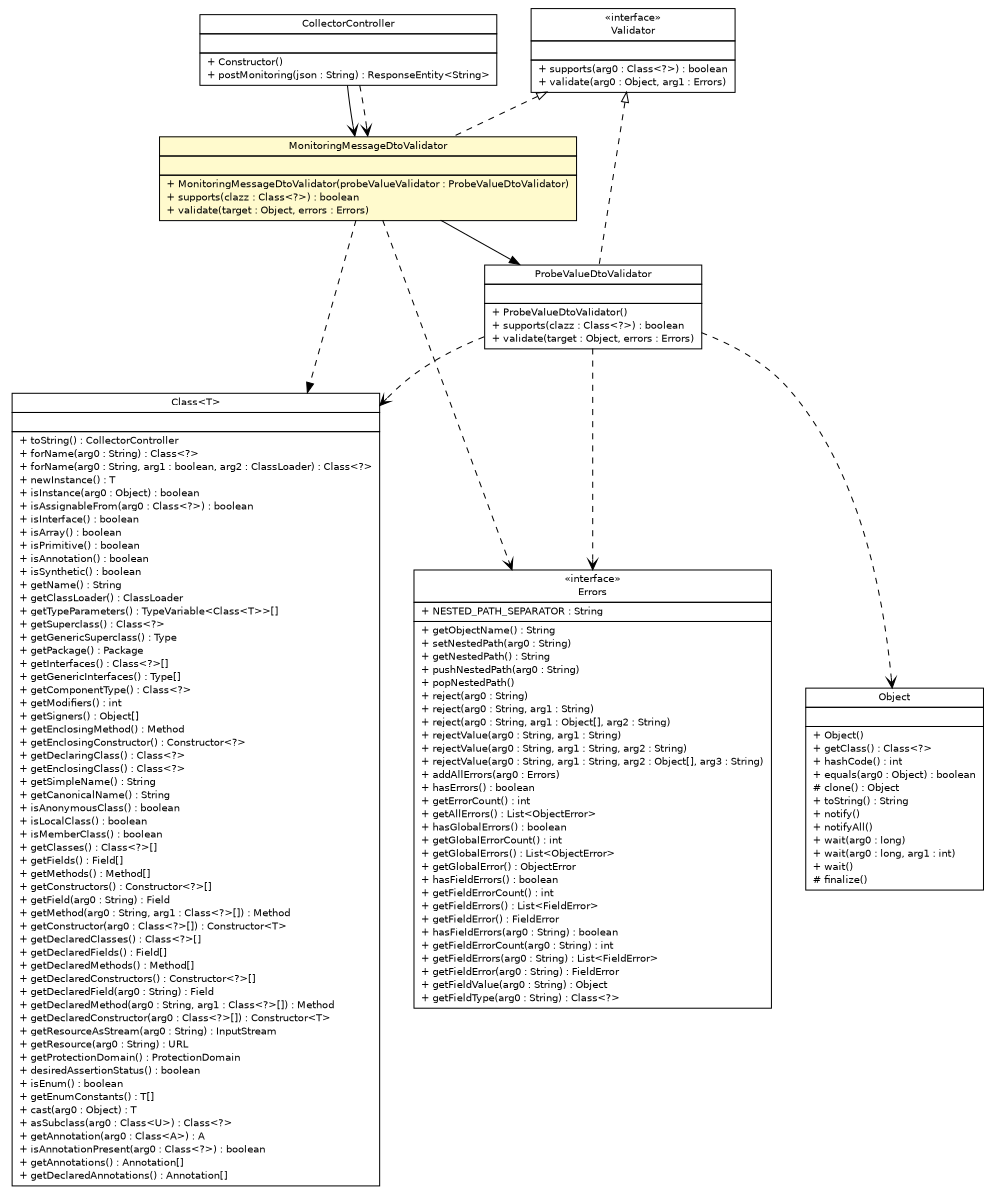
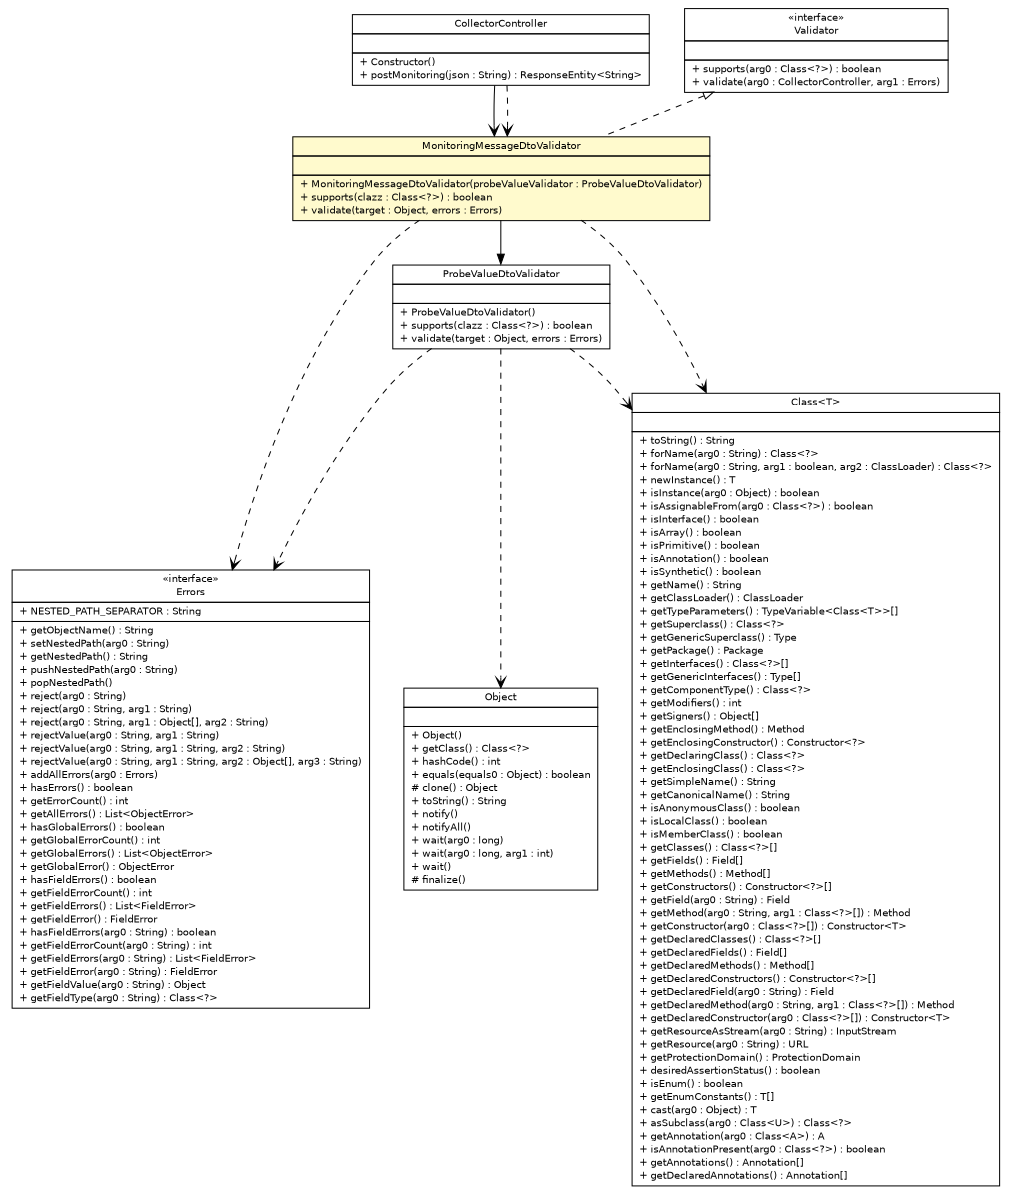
(633, 82) -> (816, 82)
(612, 183) -> none
(333, 302) -> (651, 294)
(99, 441) -> (687, 441)
(895, 775) -> (501, 775)
